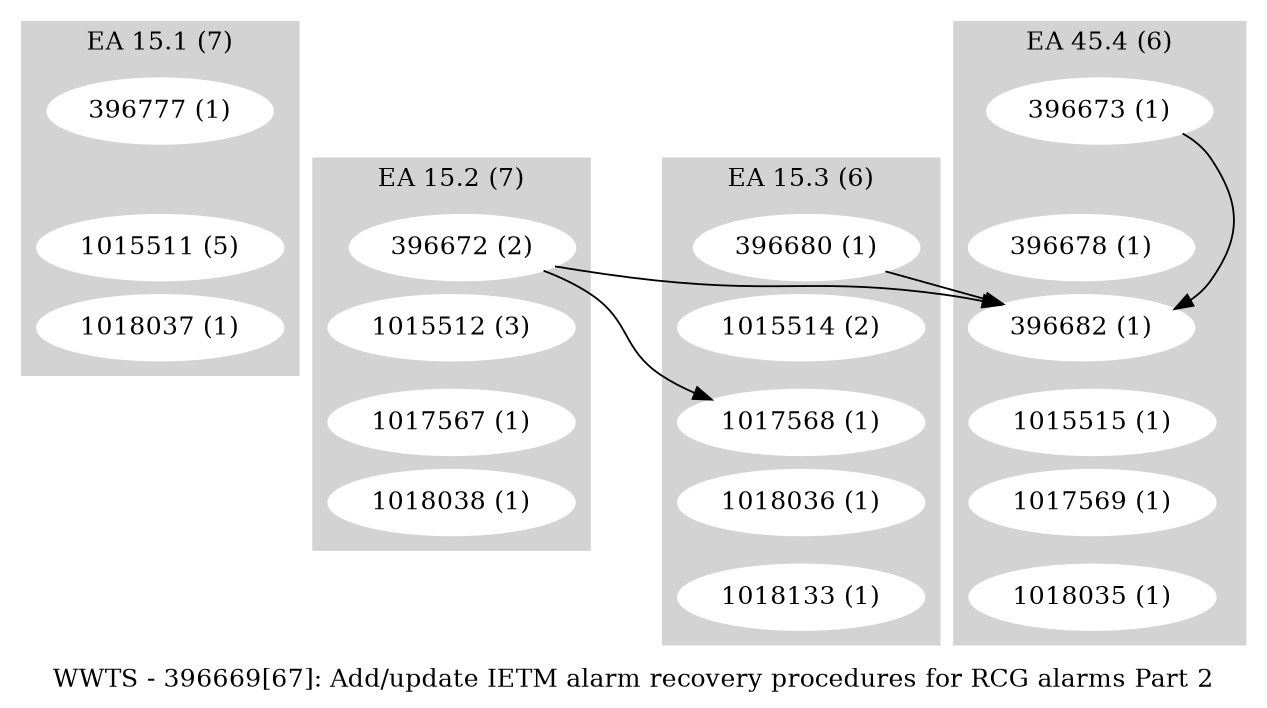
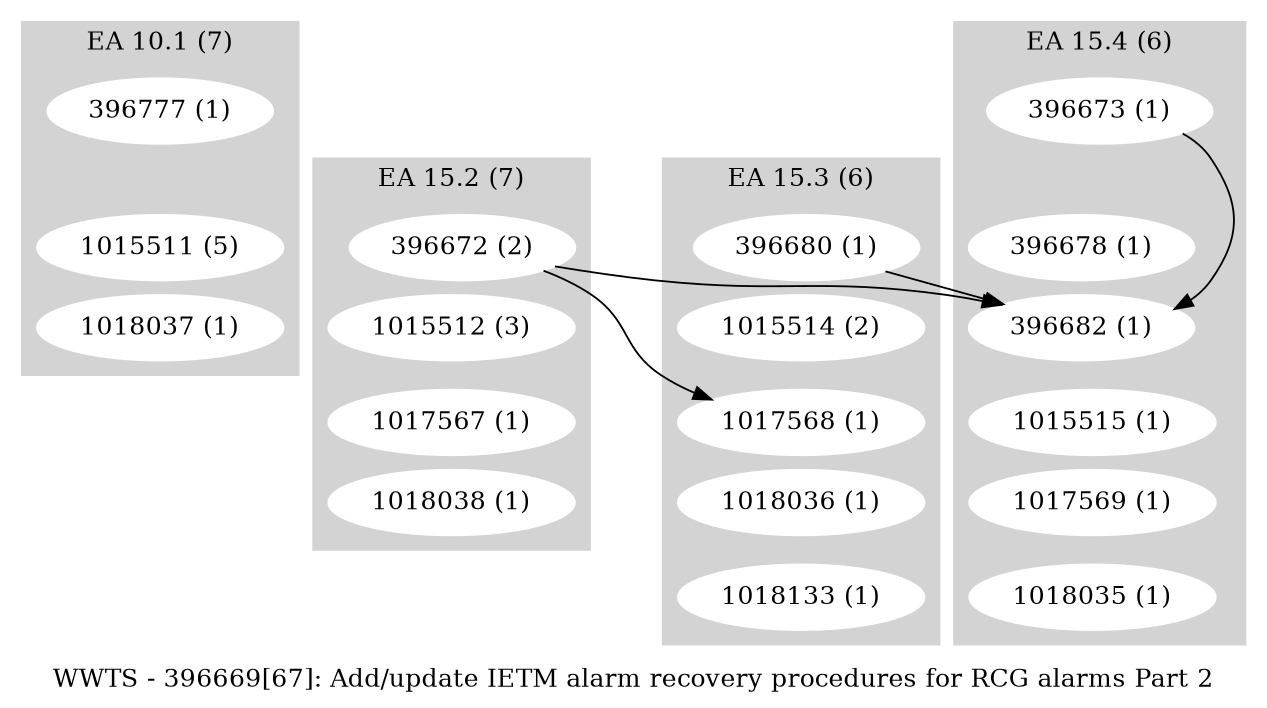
(160, 43) -> (160, 43)
(1100, 43) -> (1100, 43)
